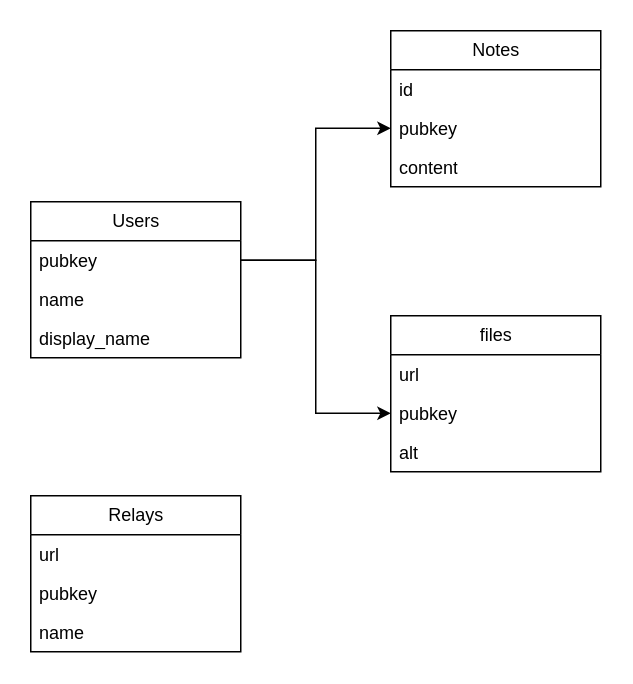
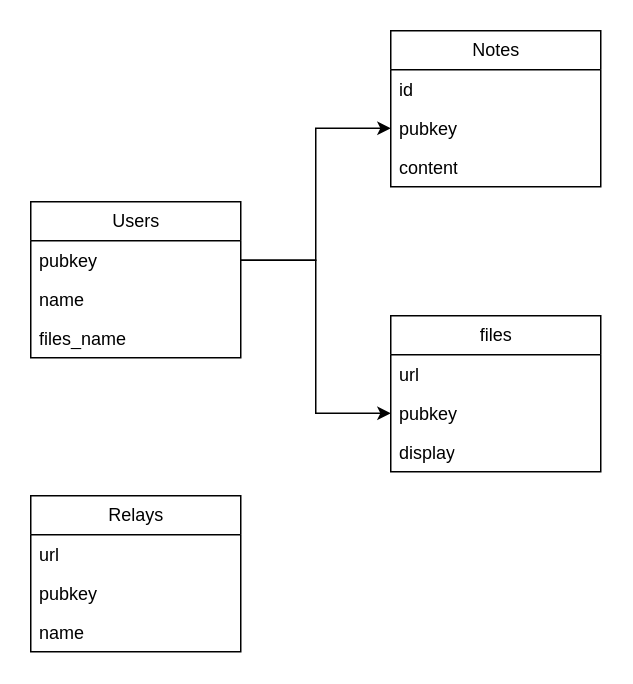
(96, 340) -> (85, 340)
(413, 454) -> (430, 454)
